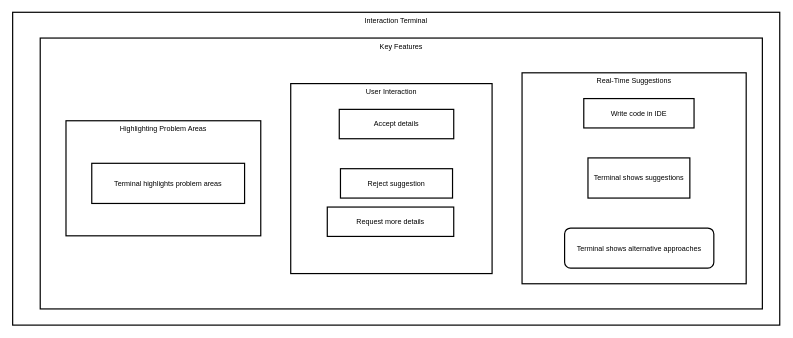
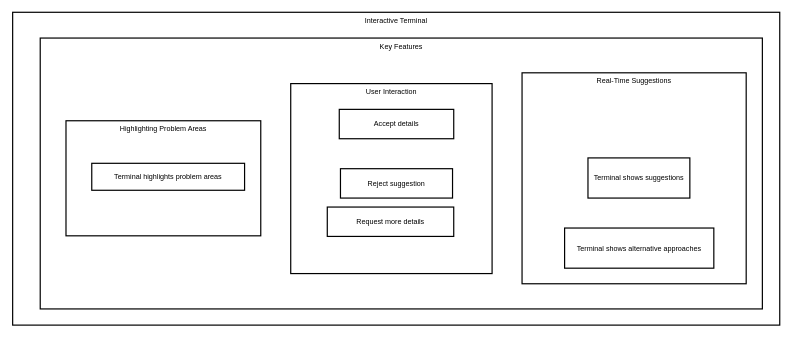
(396, 21) -> (396, 21)
(639, 113) -> none
(168, 184) -> (168, 177)
(640, 248) -> (640, 248)
